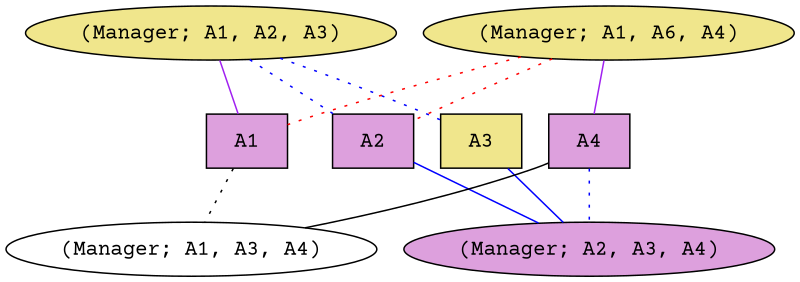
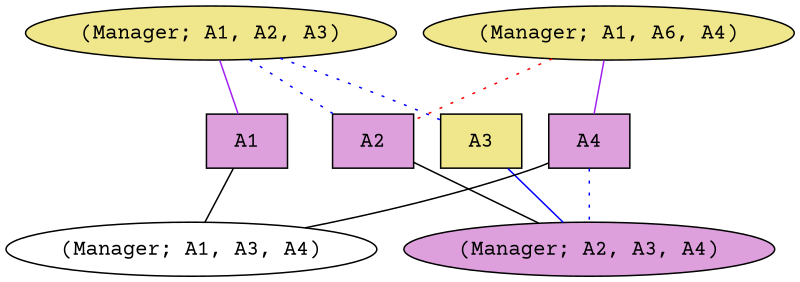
(404, 89) -> none
(219, 195) -> (219, 195)
(482, 196) -> (482, 196)
